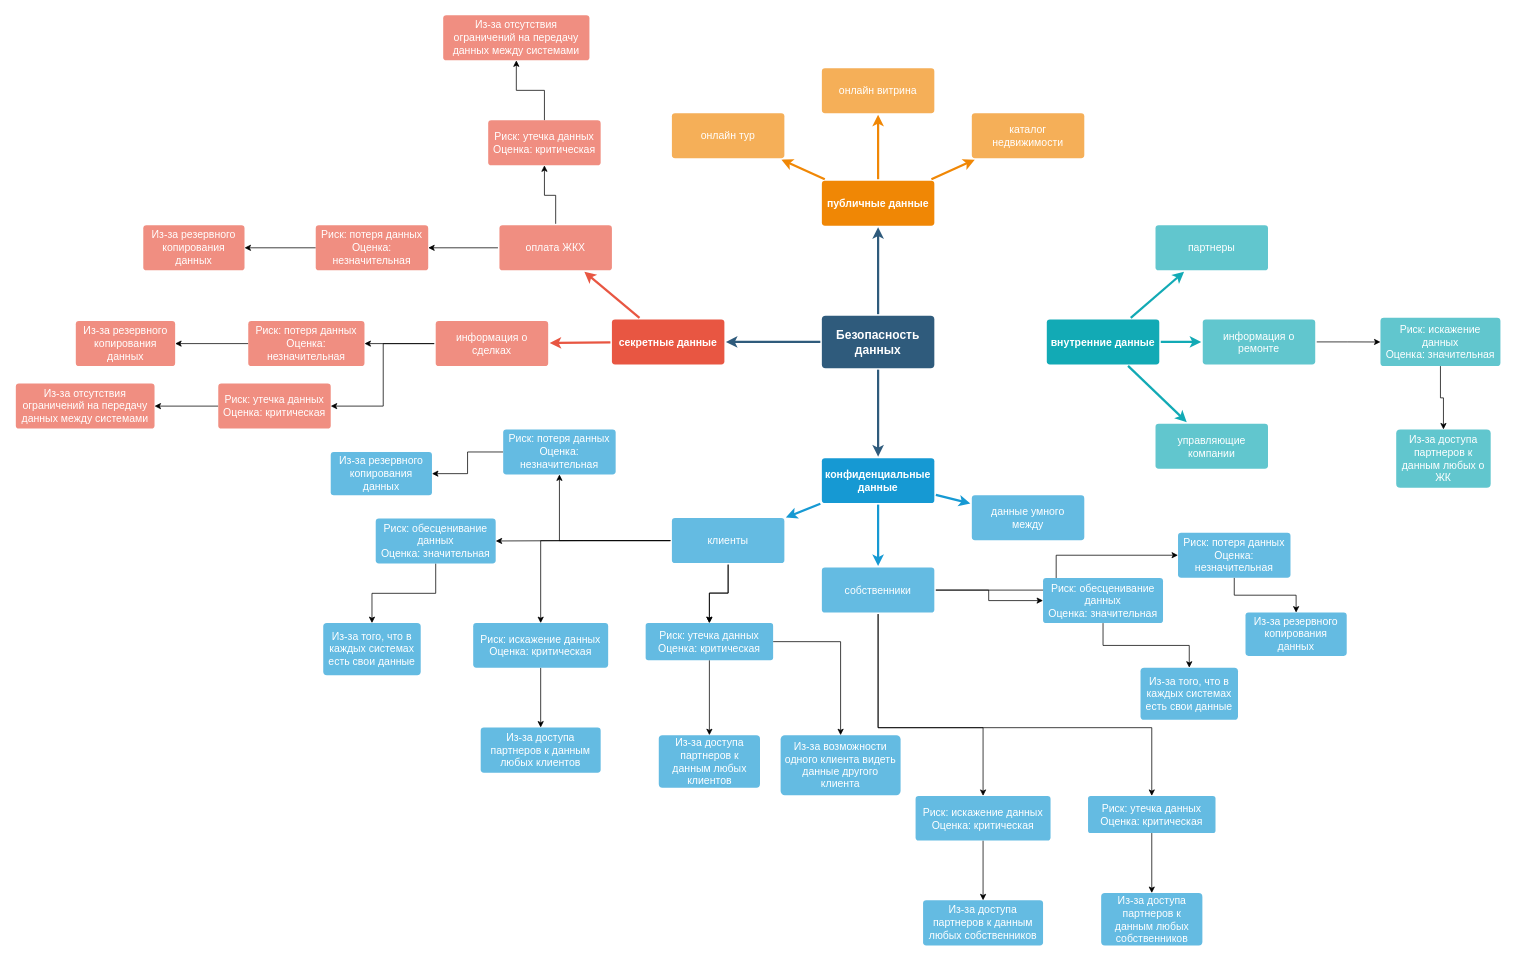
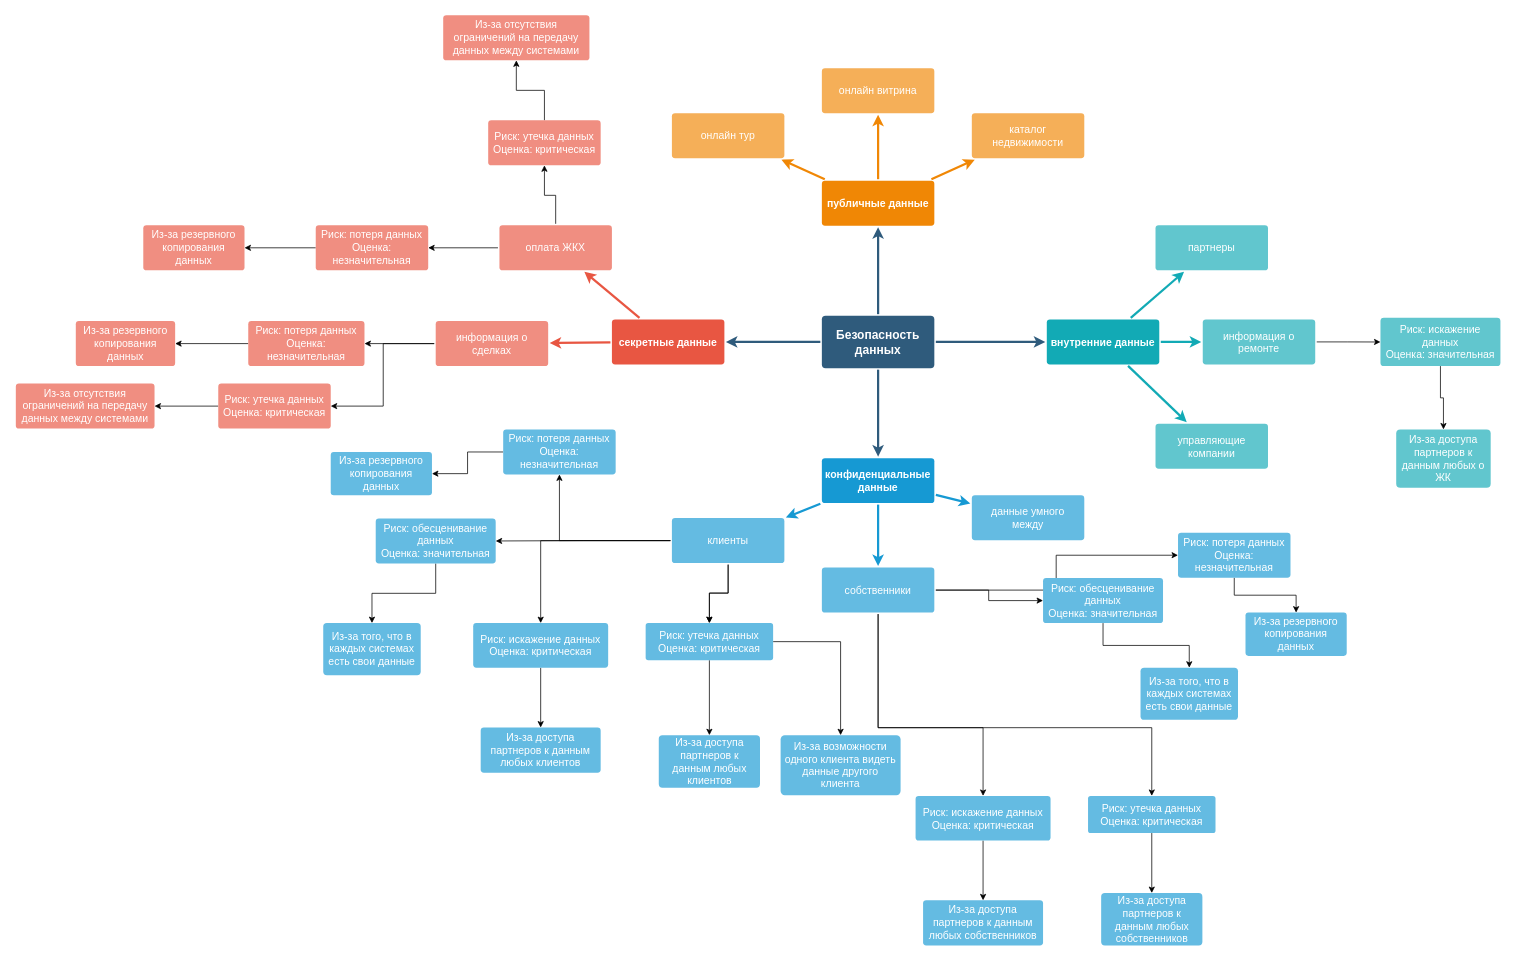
none -> (986, 342)
